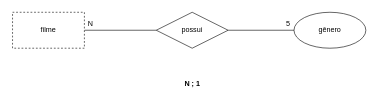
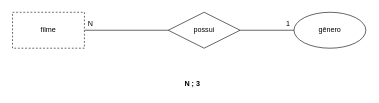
(289, 24) -> (289, 24)
(192, 30) -> (204, 30)
(193, 84) -> (193, 84)
